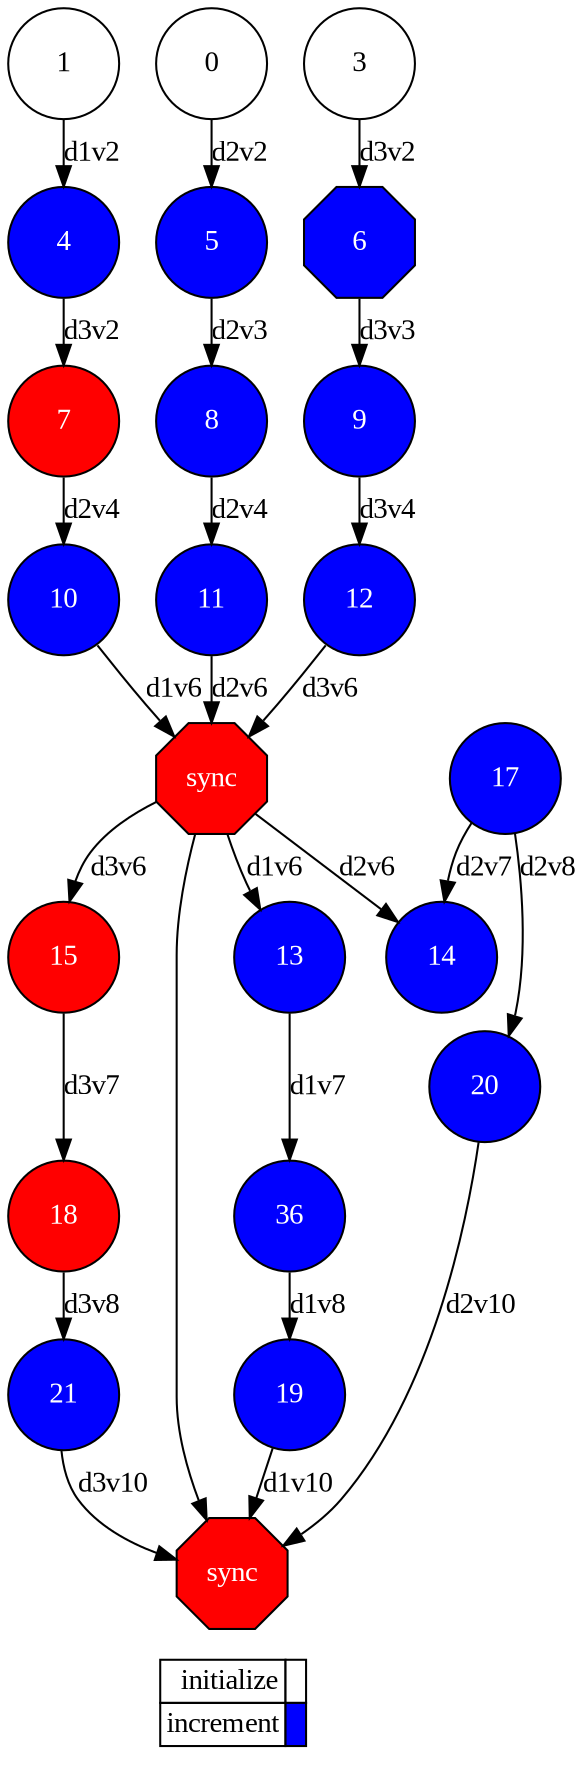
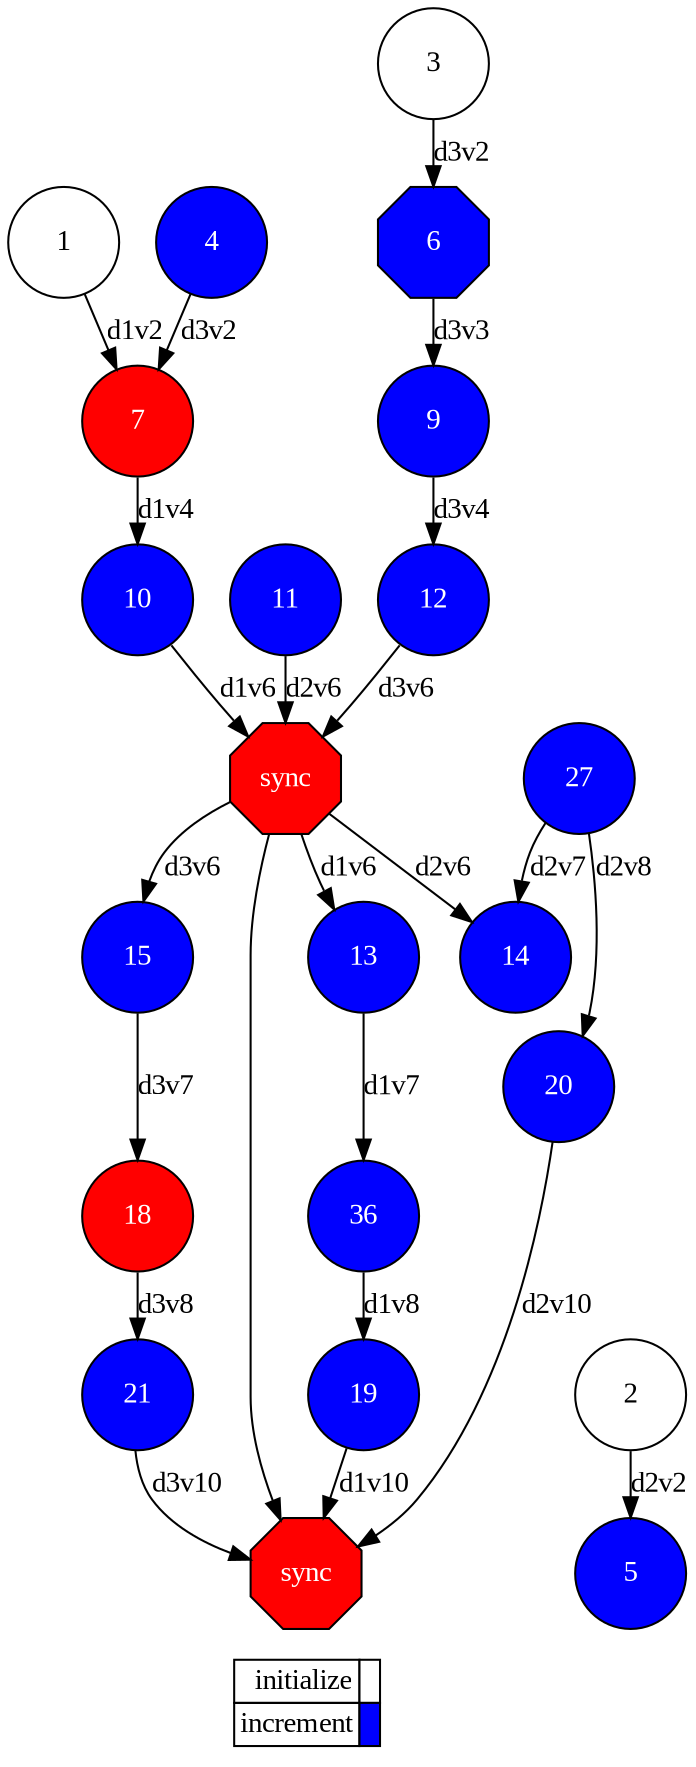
(212, 64) -> (631, 1395)
(64, 143) -> (97, 322)
(212, 421) -> none
(92, 510) -> (166, 510)
(505, 779) -> (579, 779)
(64, 957) -> (138, 957)
